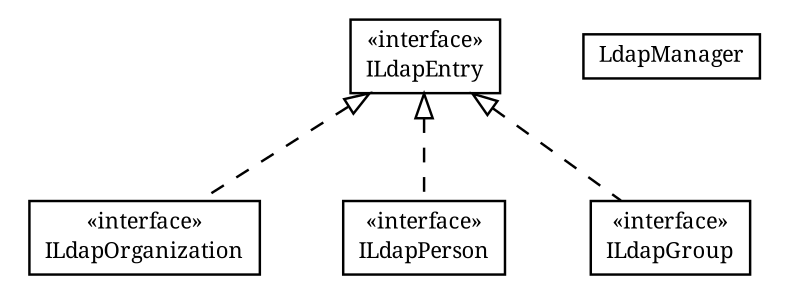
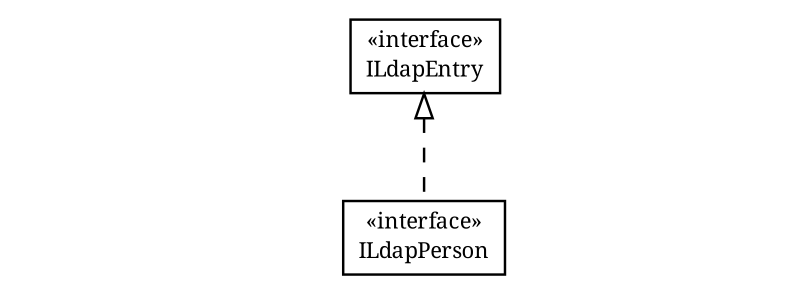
(672, 56) -> none
(145, 238) -> none
(669, 238) -> none
